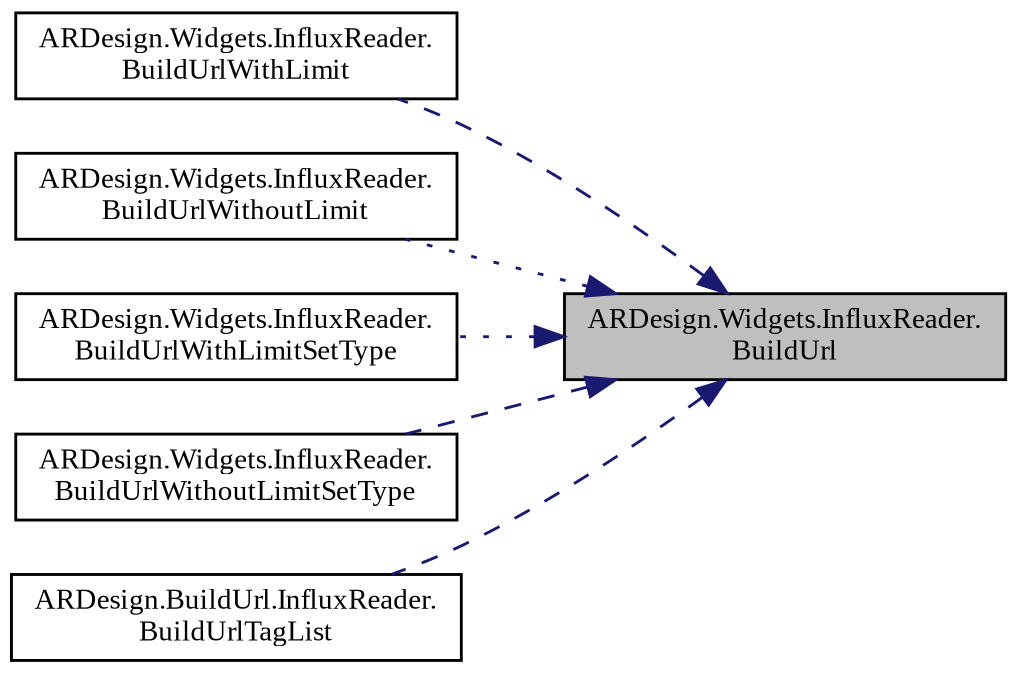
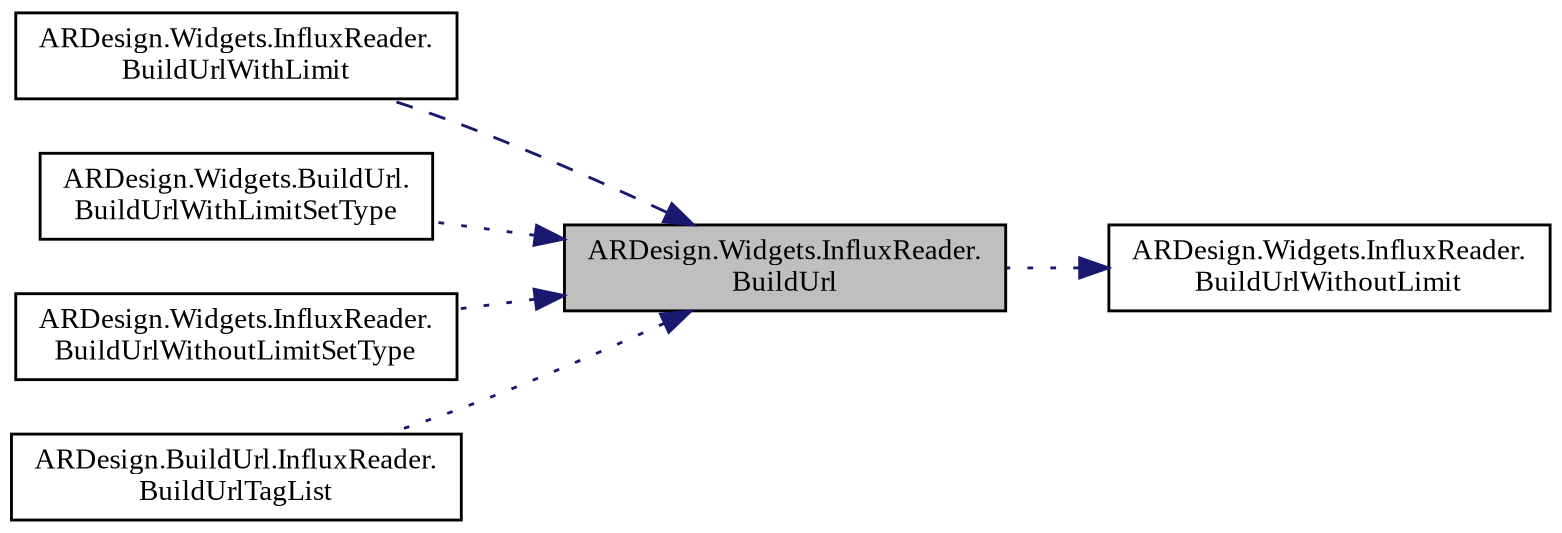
(497, 263) -> (1043, 268)
(236, 337) -> (236, 196)
(497, 411) -> (496, 304)
(553, 496) -> (527, 383)
